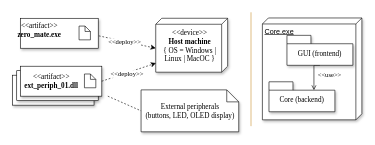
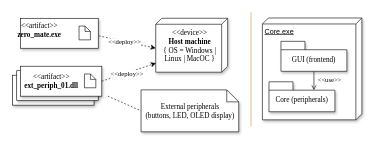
(320, 50) -> (314, 56)
(302, 100) -> (302, 100)
